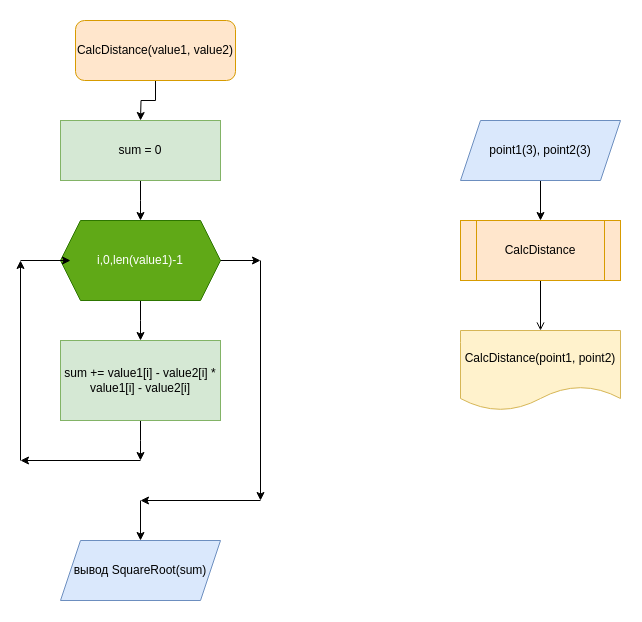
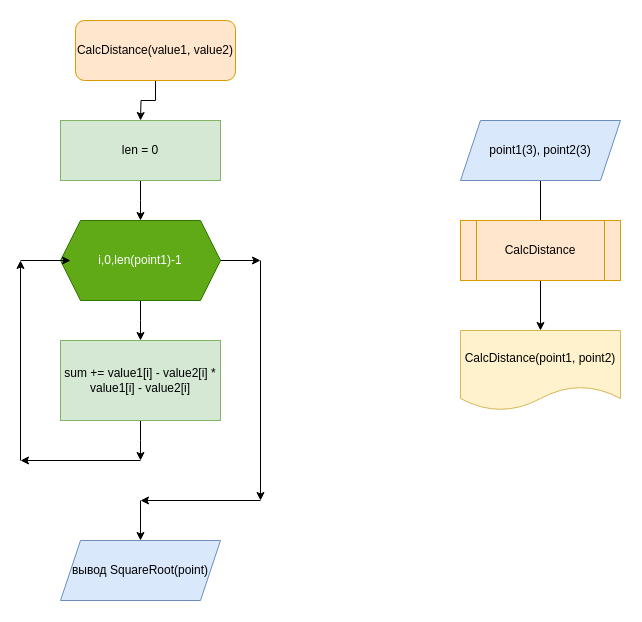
(141, 151) -> (141, 151)
(541, 212) -> (541, 215)
(141, 261) -> (141, 261)
(541, 324) -> (541, 322)
(141, 571) -> (141, 571)
